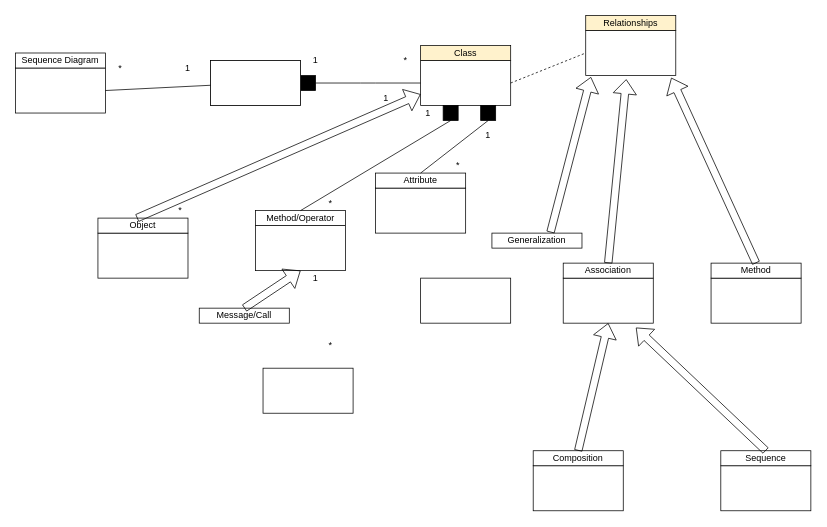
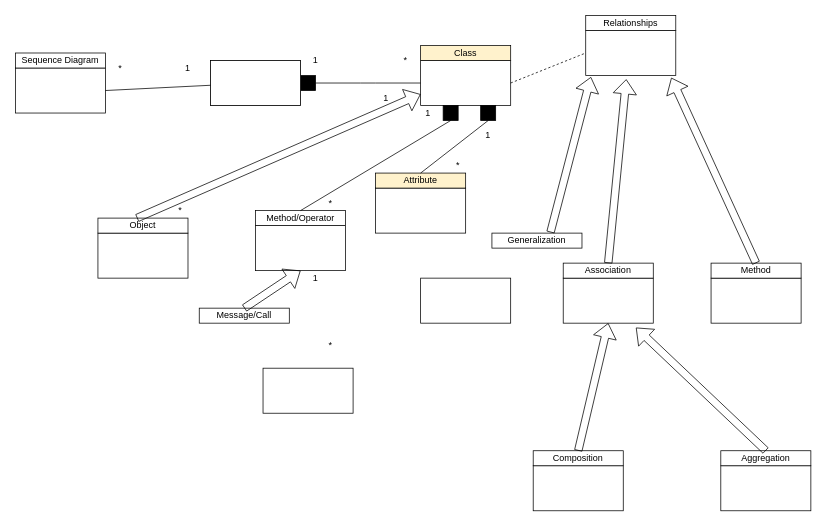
(630, 23) -> (630, 23)
(420, 180) -> (420, 180)
(765, 458) -> (765, 458)
